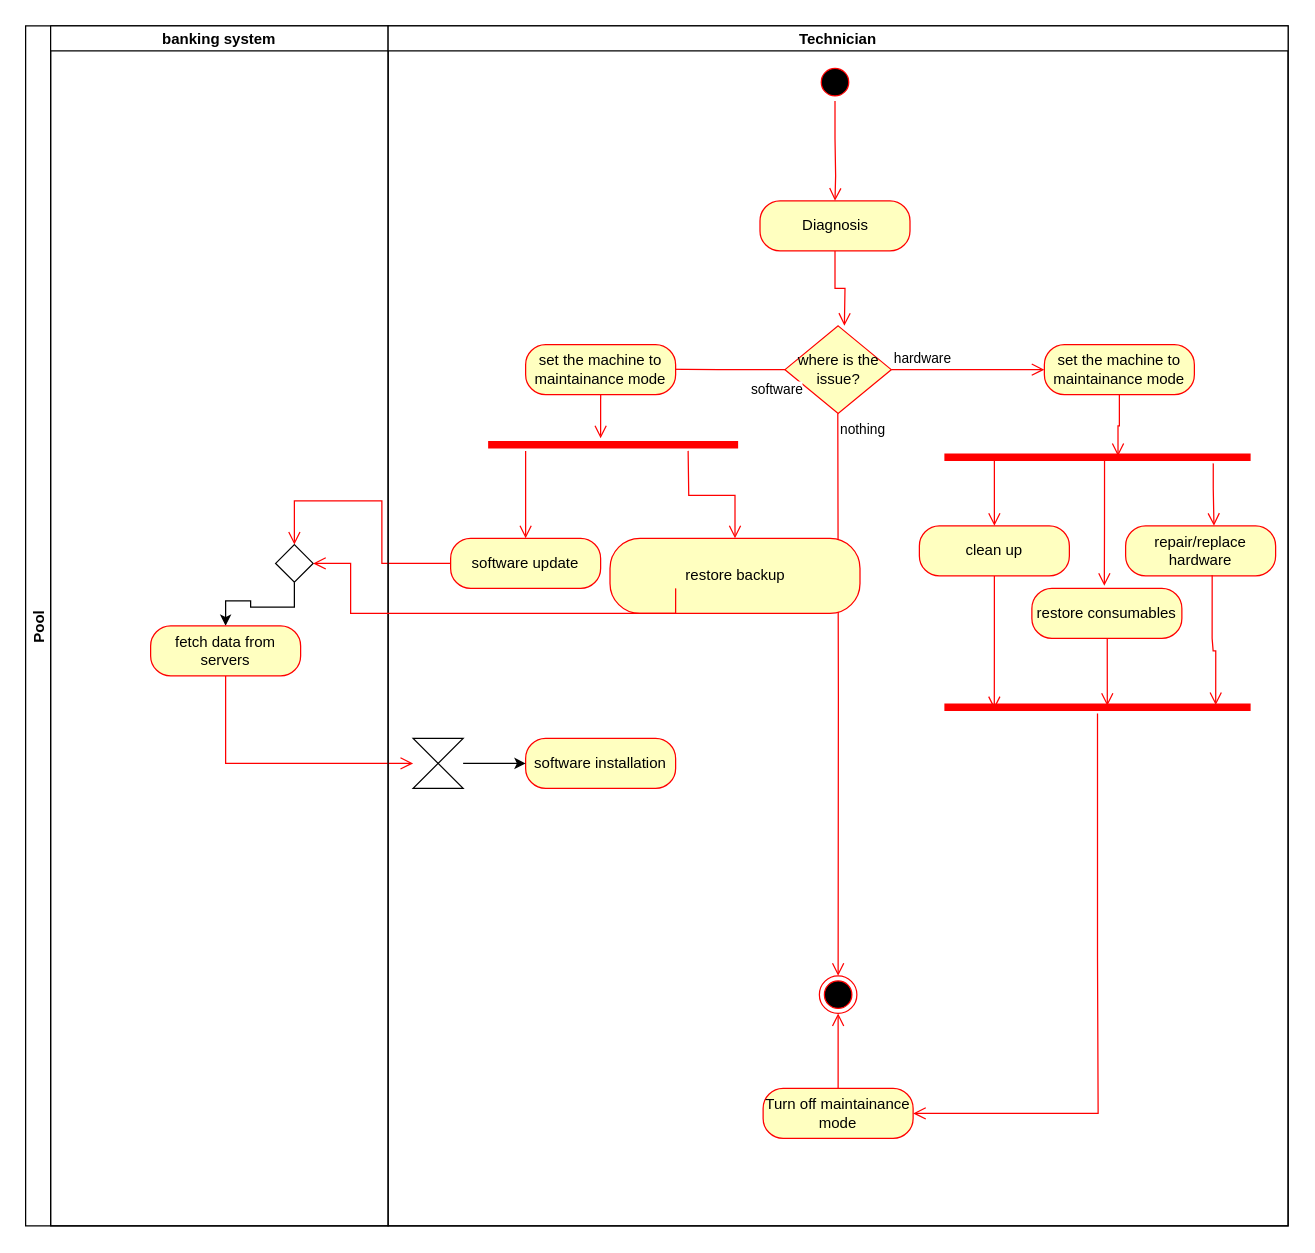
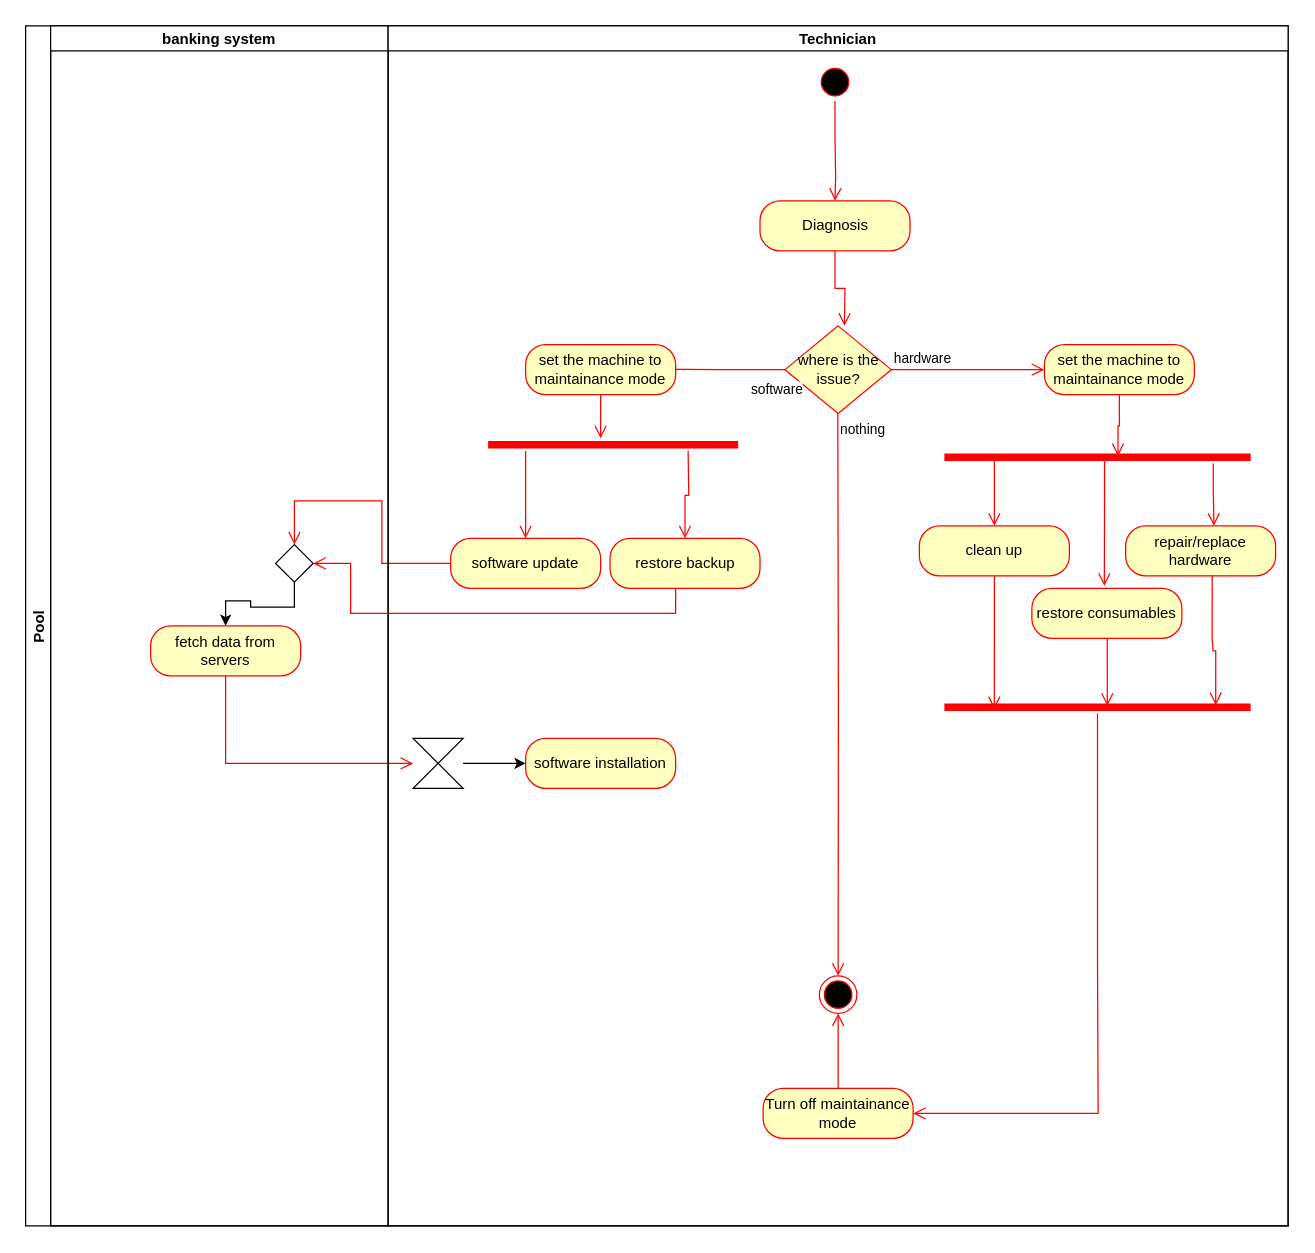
(735, 576) -> (685, 563)
